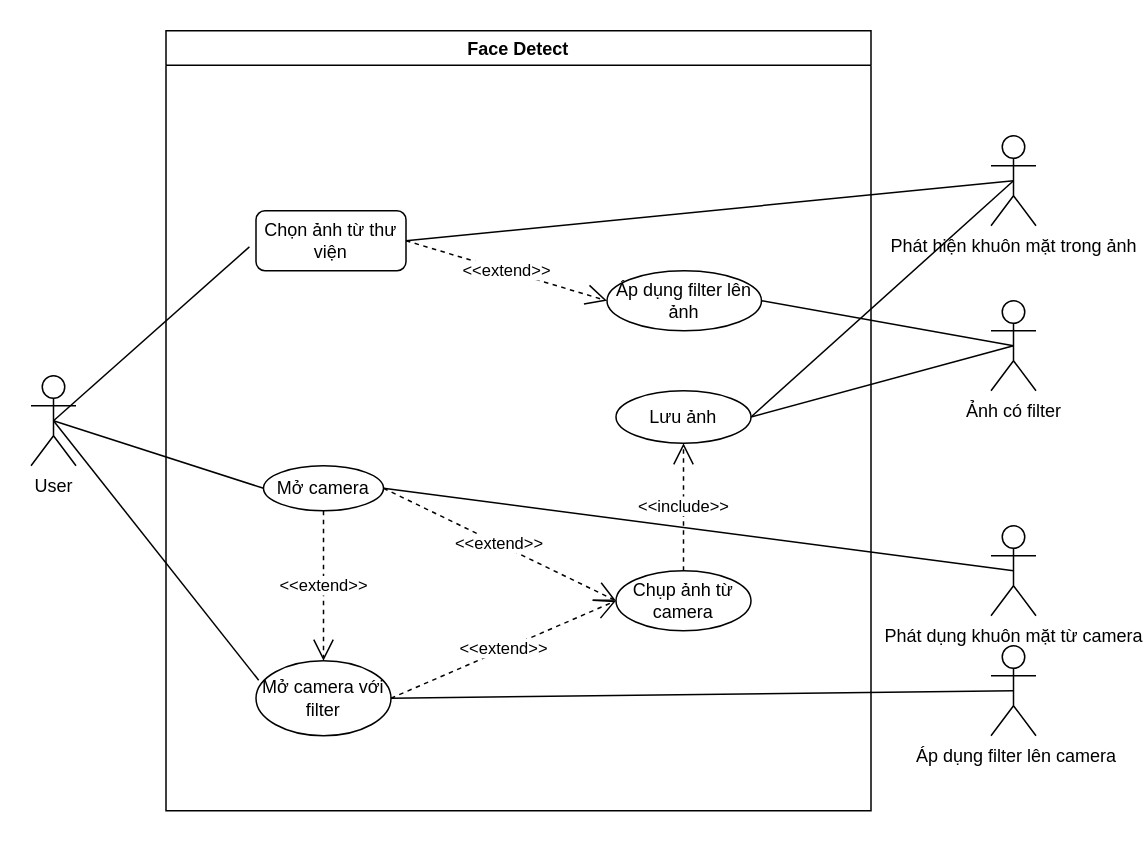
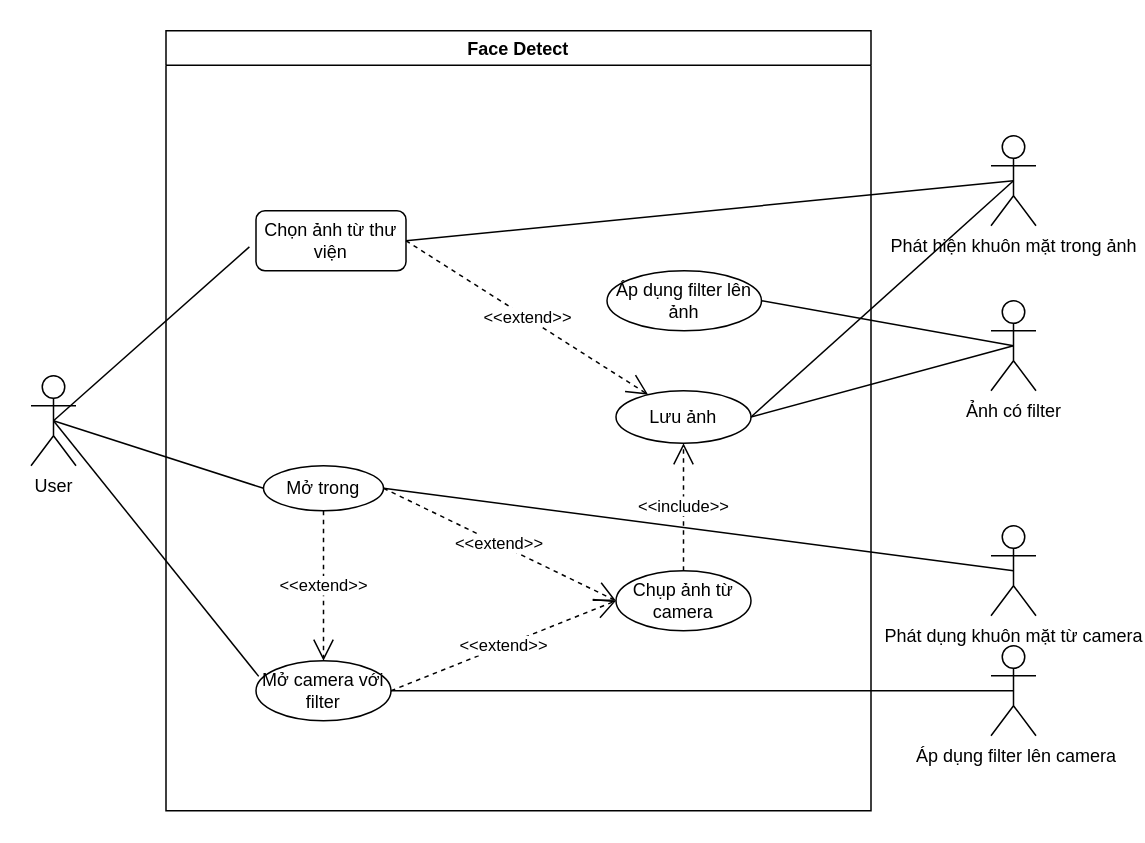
(440, 251) -> (581, 352)
(323, 488) -> (323, 488)
(323, 698) -> (323, 691)
